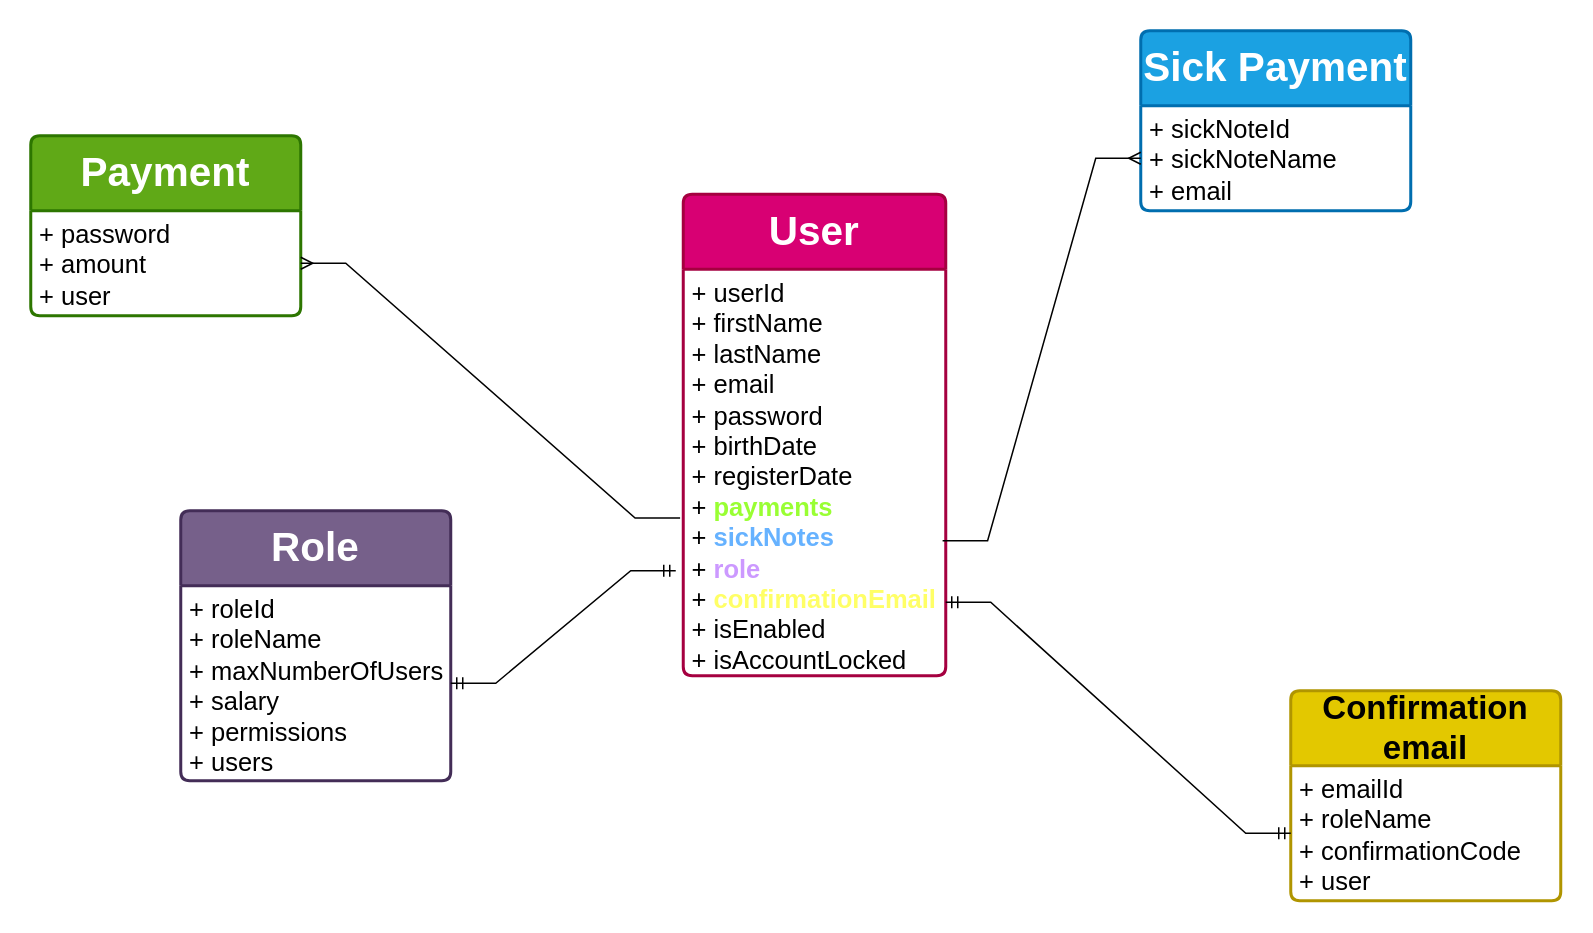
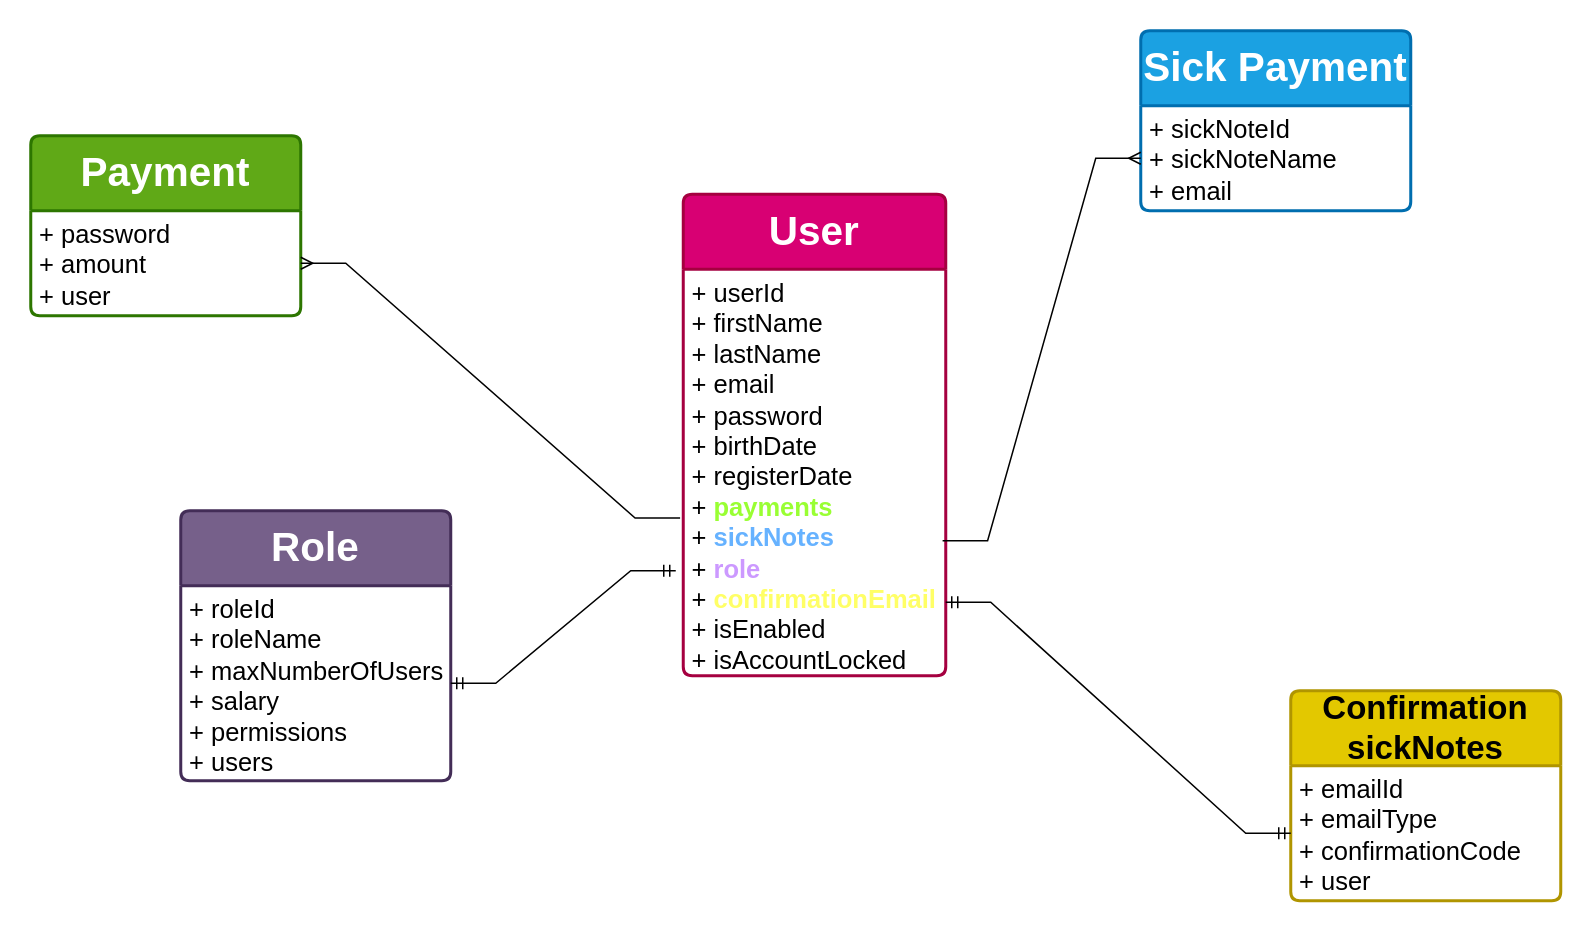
(1426, 728) -> (1426, 728)
(1383, 819) -> (1383, 819)
